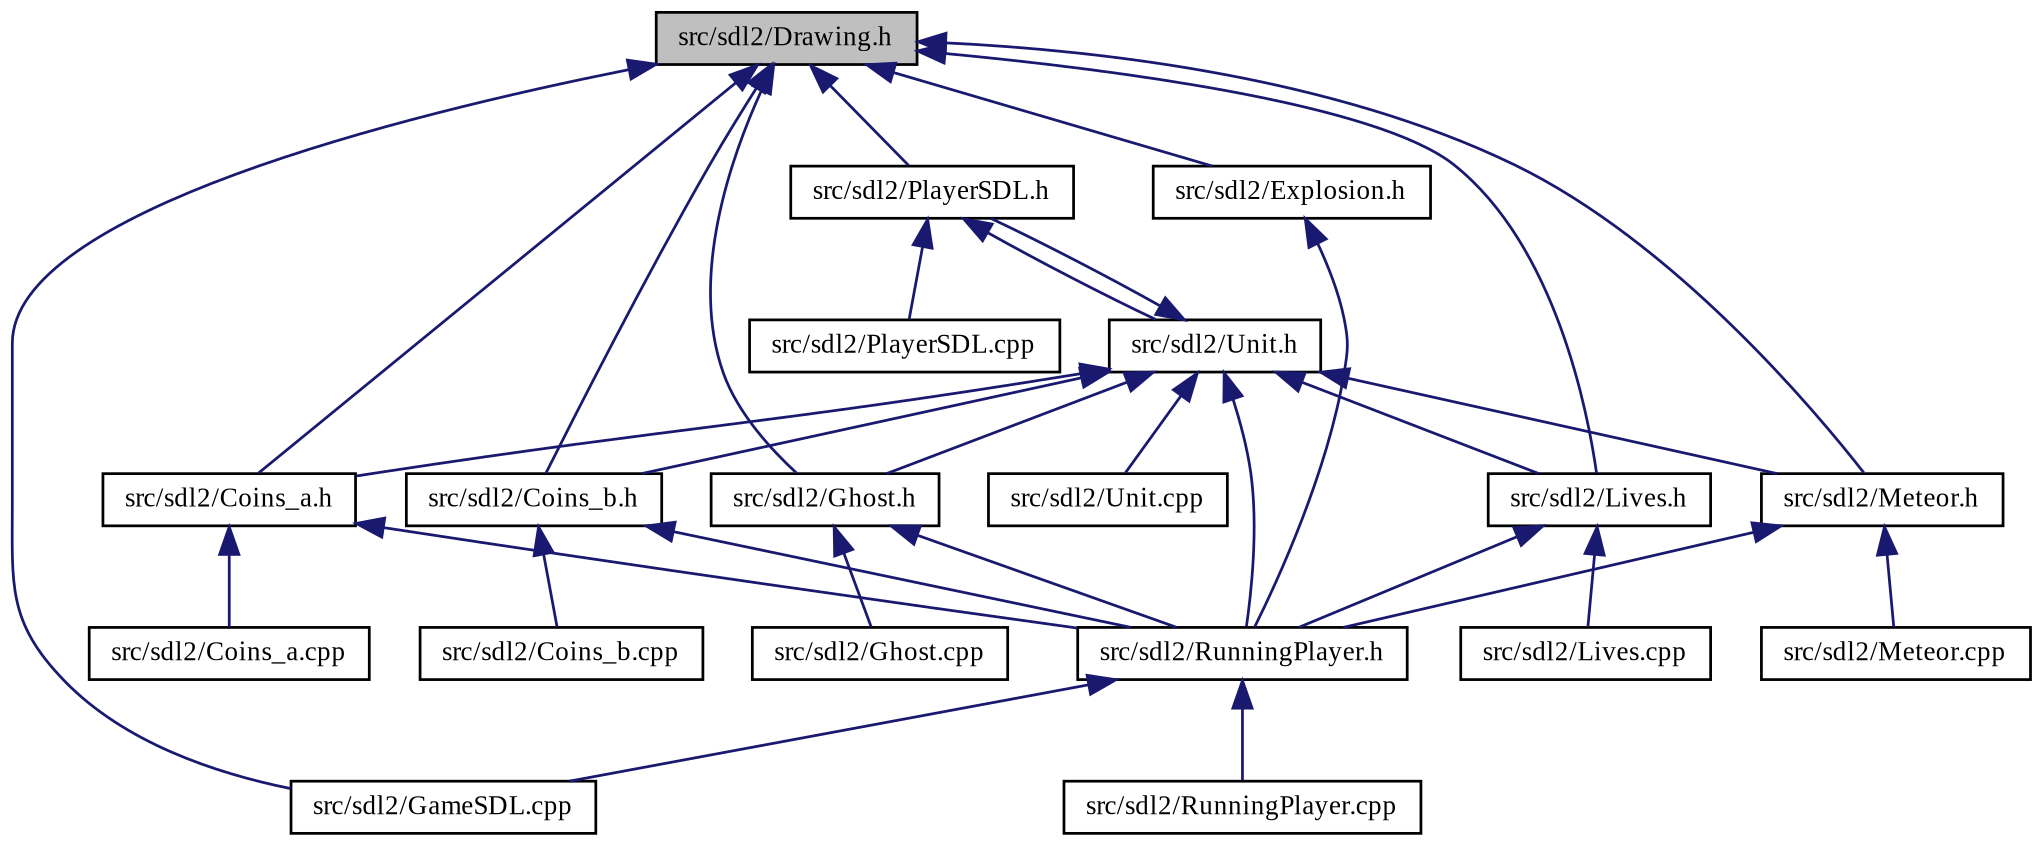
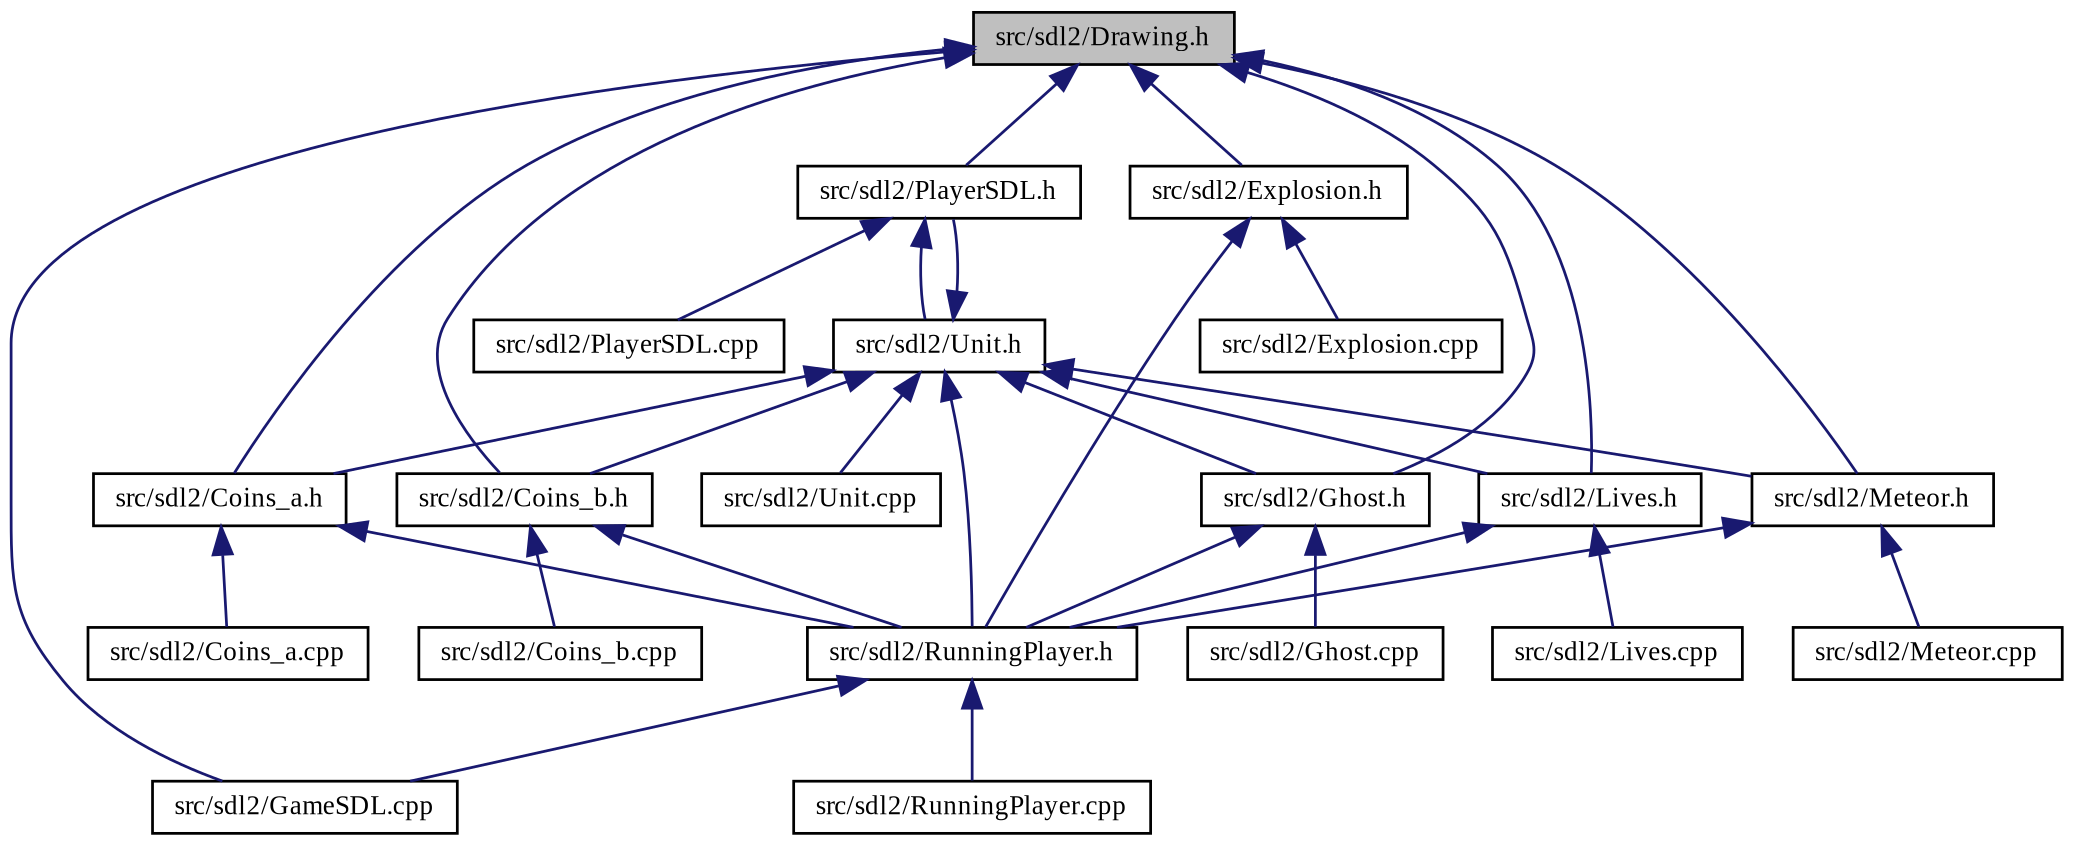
none -> (1351, 346)
